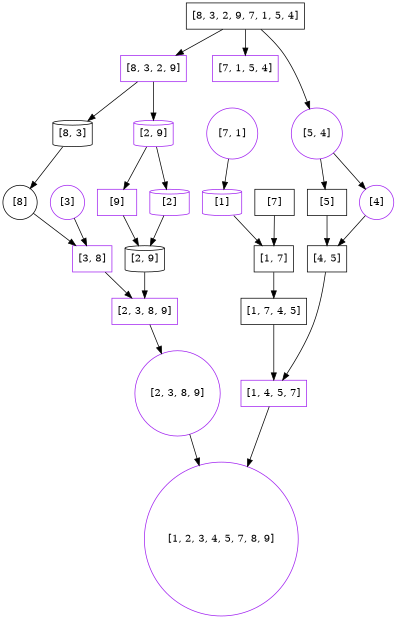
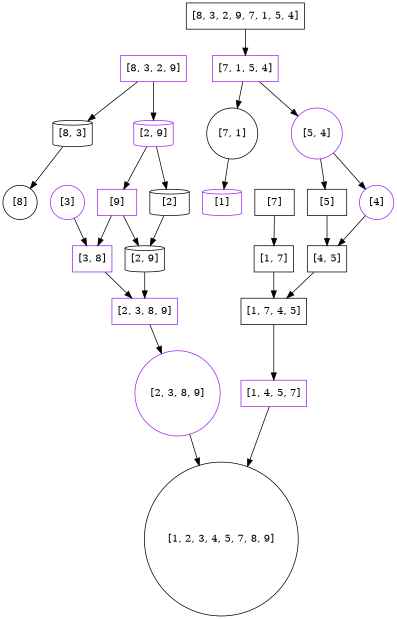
(203, 40) -> none
(289, 62) -> (276, 96)
none -> (241, 91)
(232, 134) -> (232, 134)
(170, 202) -> (170, 202)
(52, 227) -> (106, 227)
(245, 228) -> none
(313, 325) -> (303, 283)
(221, 539) -> (221, 539)
